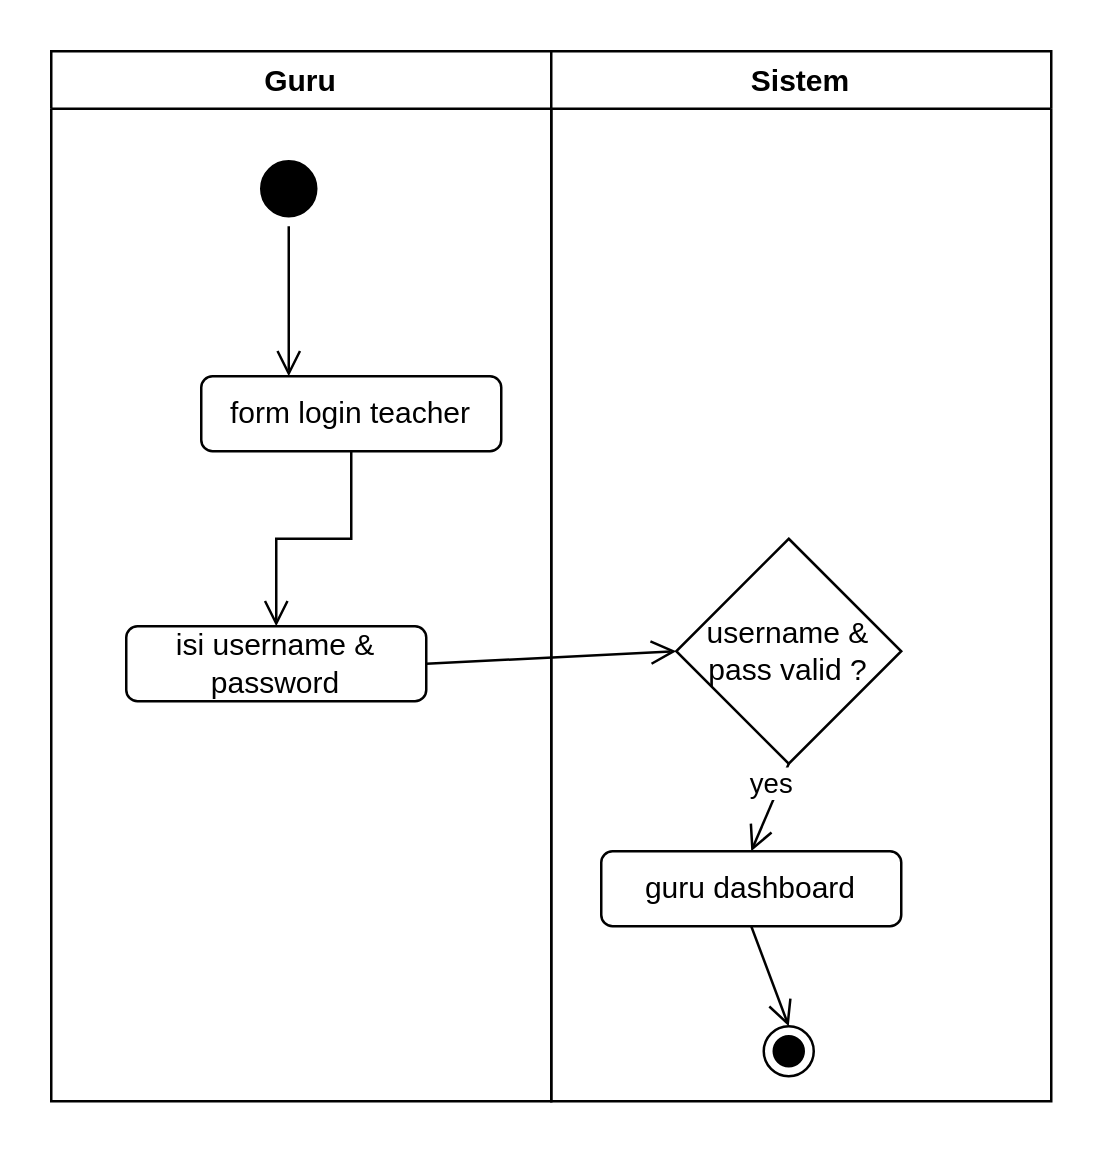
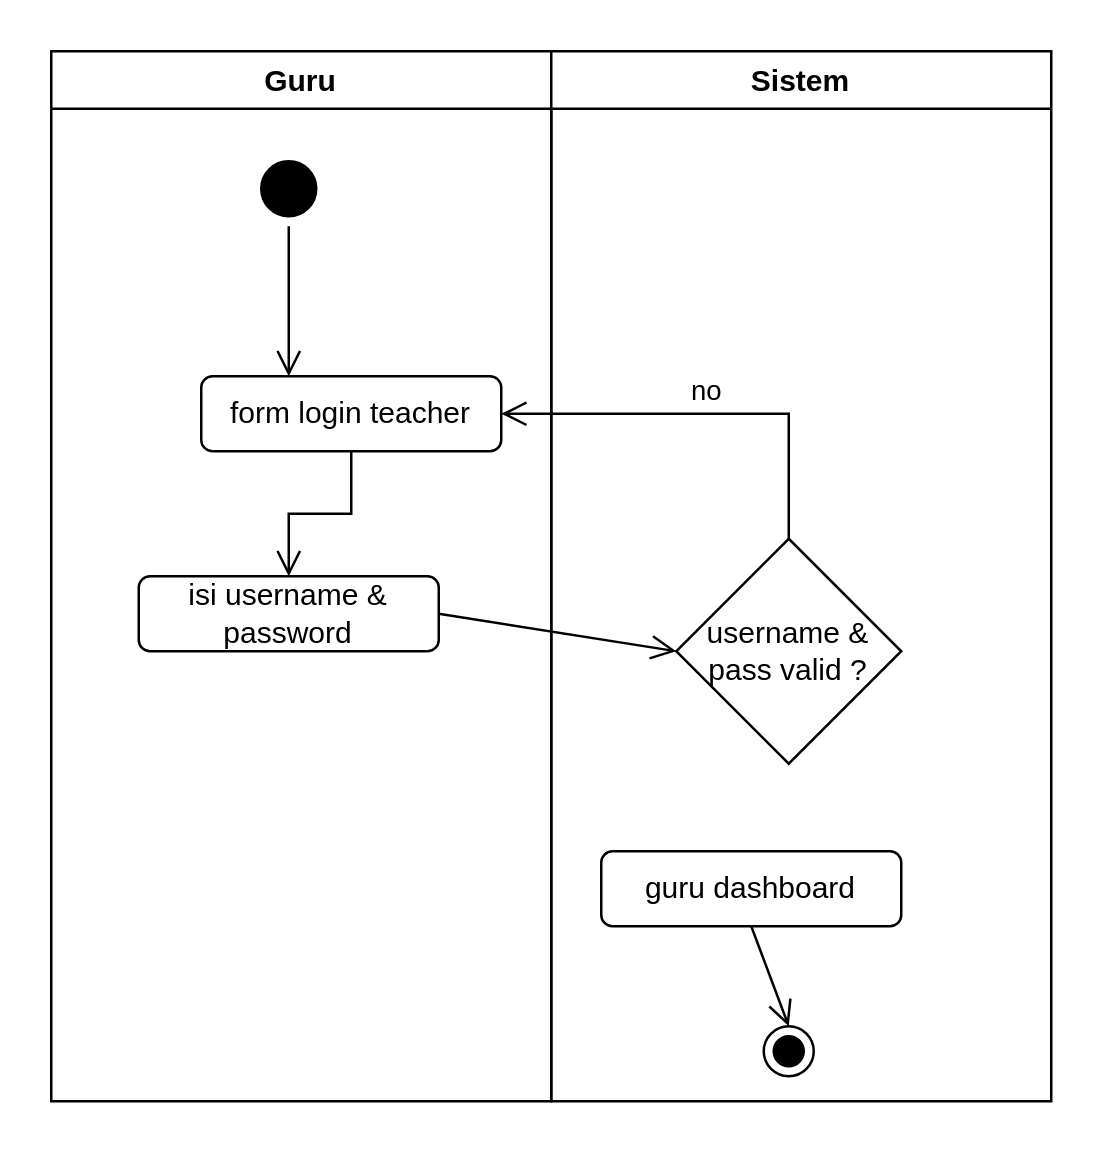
none -> (736, 414)
(276, 664) -> (289, 614)
(769, 811) -> none
